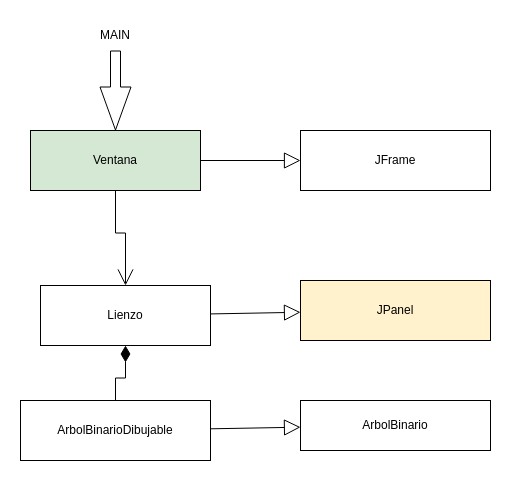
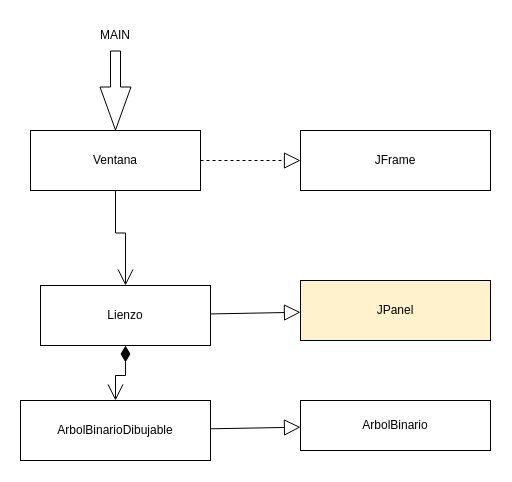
(116, 161) -> (116, 161)
(243, 161) -> (243, 161)
(116, 394) -> (116, 394)
